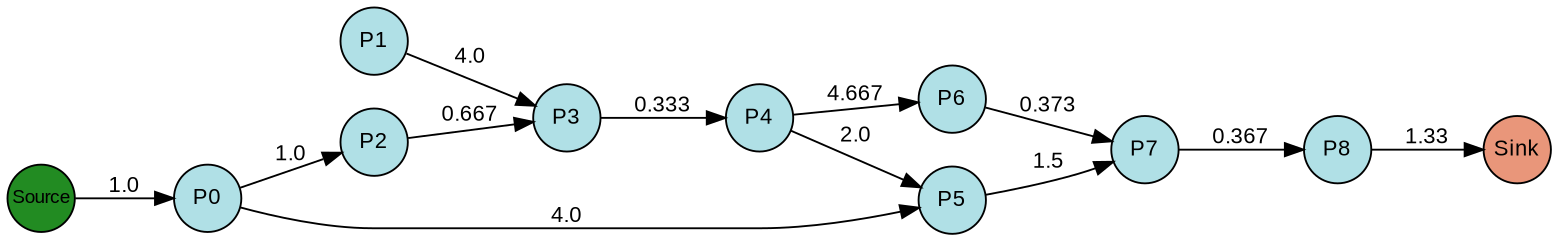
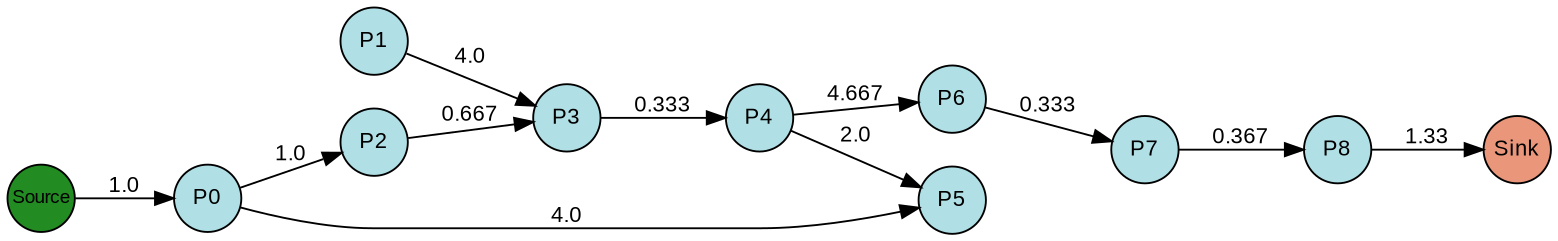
(1049, 106) -> (1049, 106)
(1041, 183) -> none
